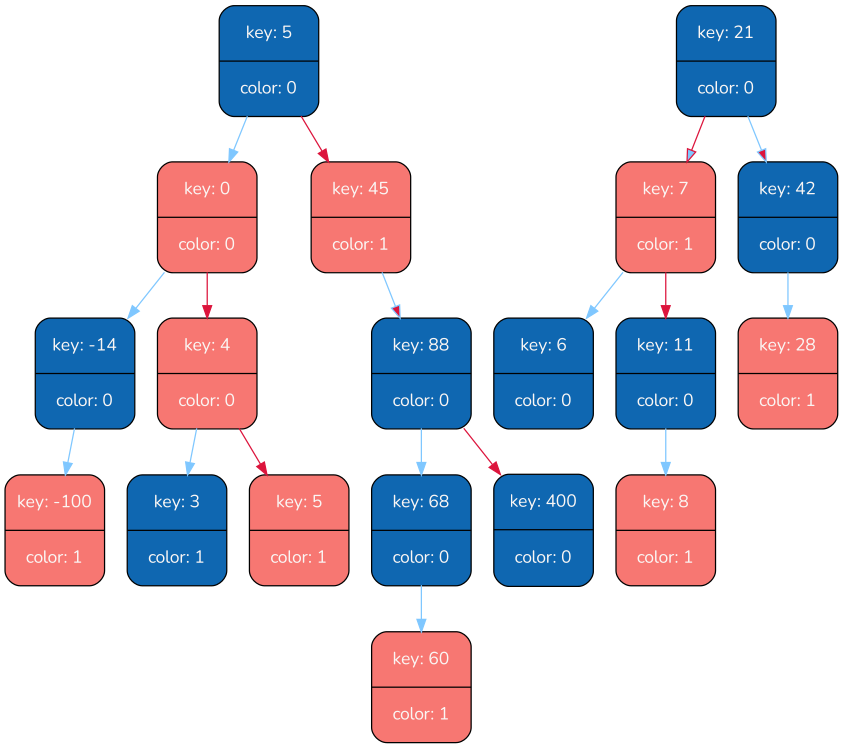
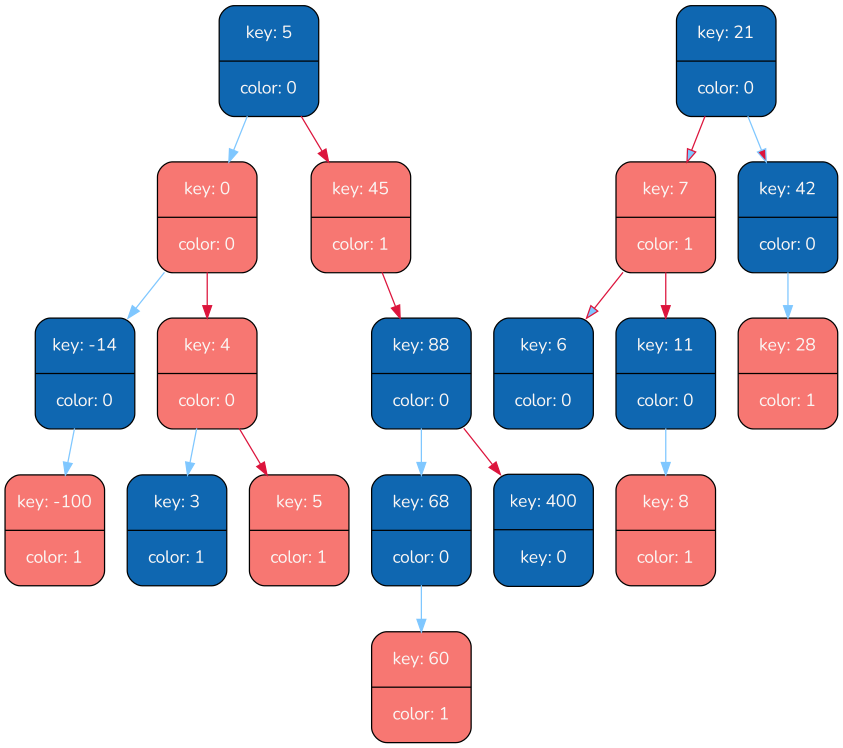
(389, 289) -> (389, 289)
(609, 290) -> (609, 290)
(544, 557) -> (544, 557)
